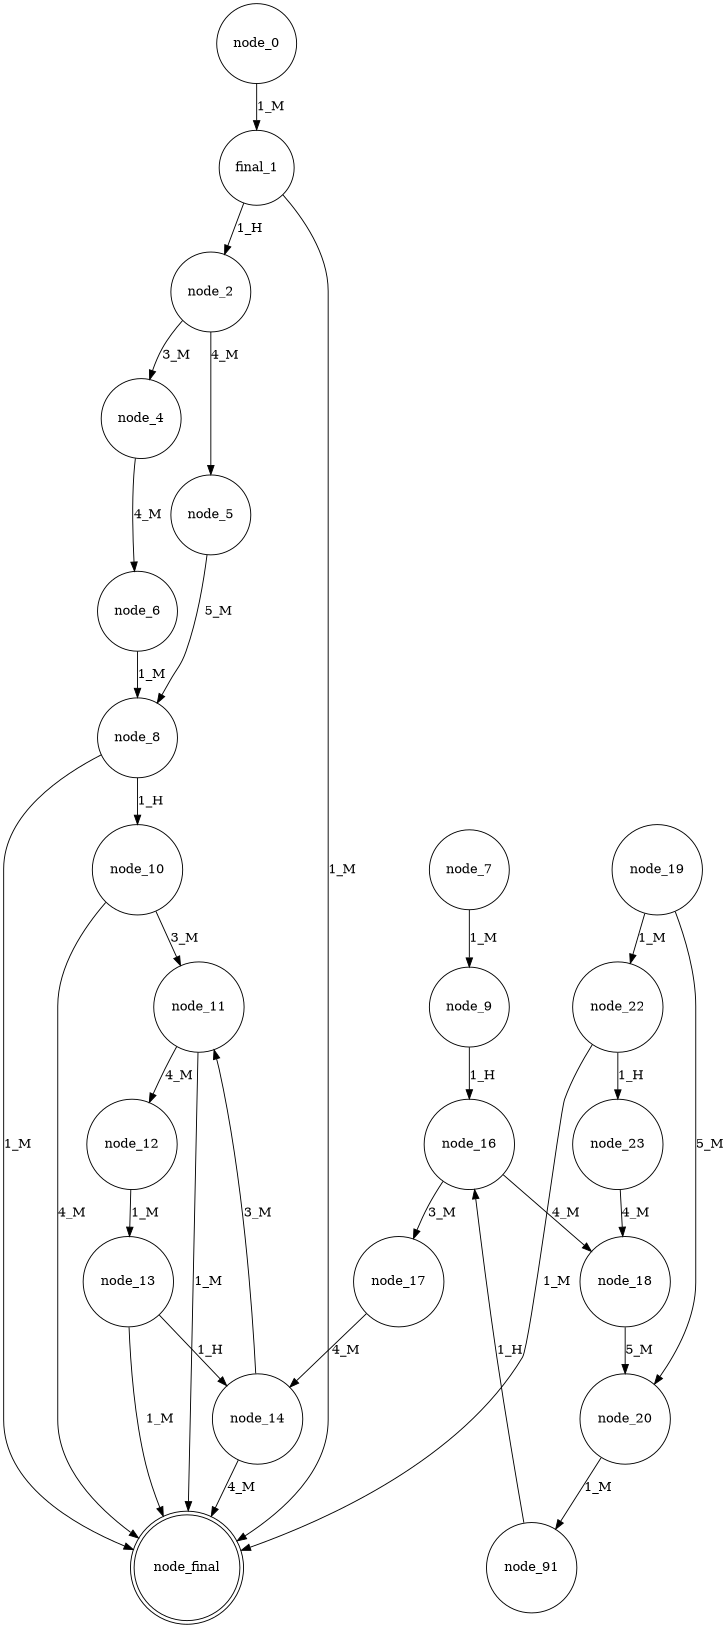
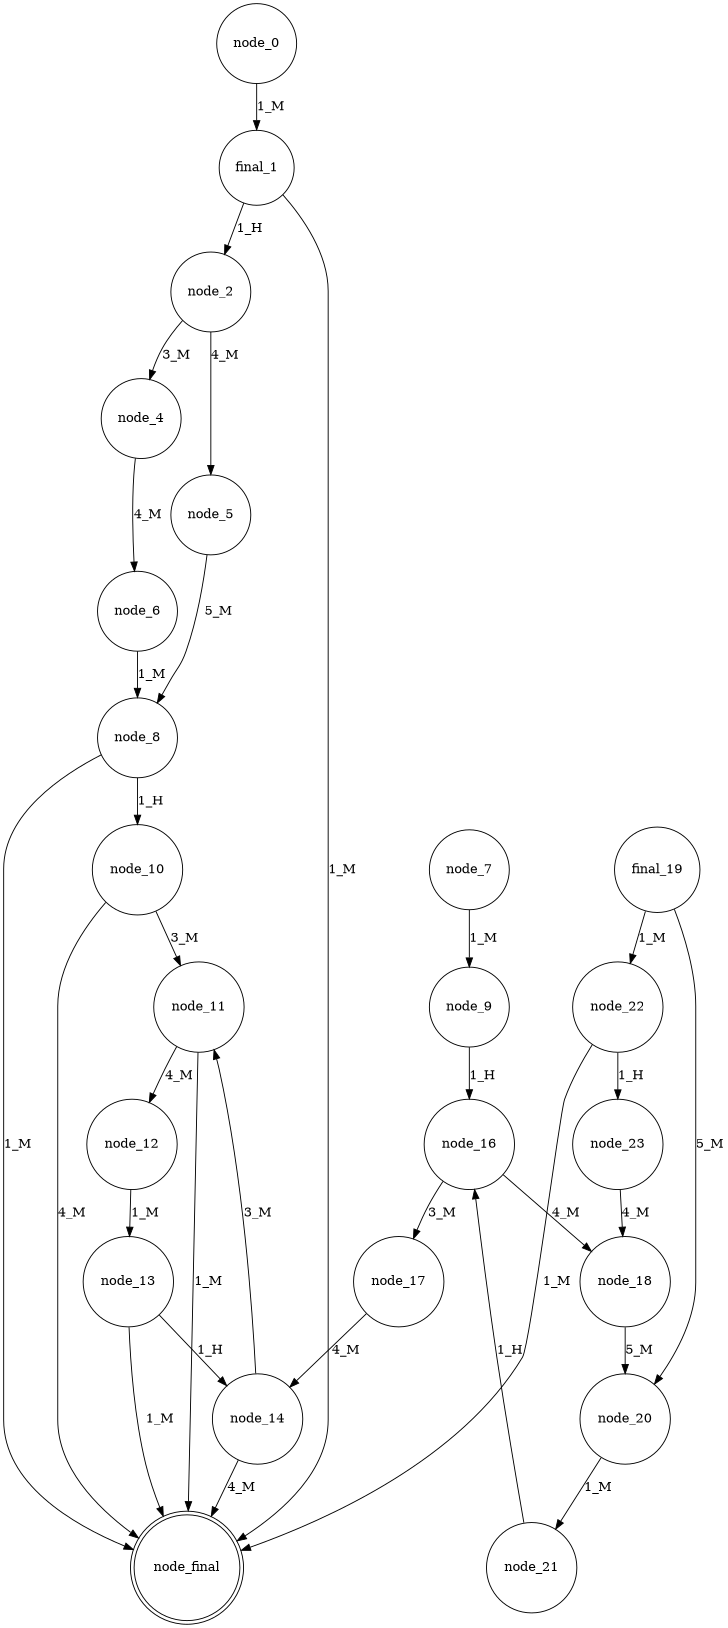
(657, 870) -> (657, 870)
(532, 1568) -> (532, 1568)
